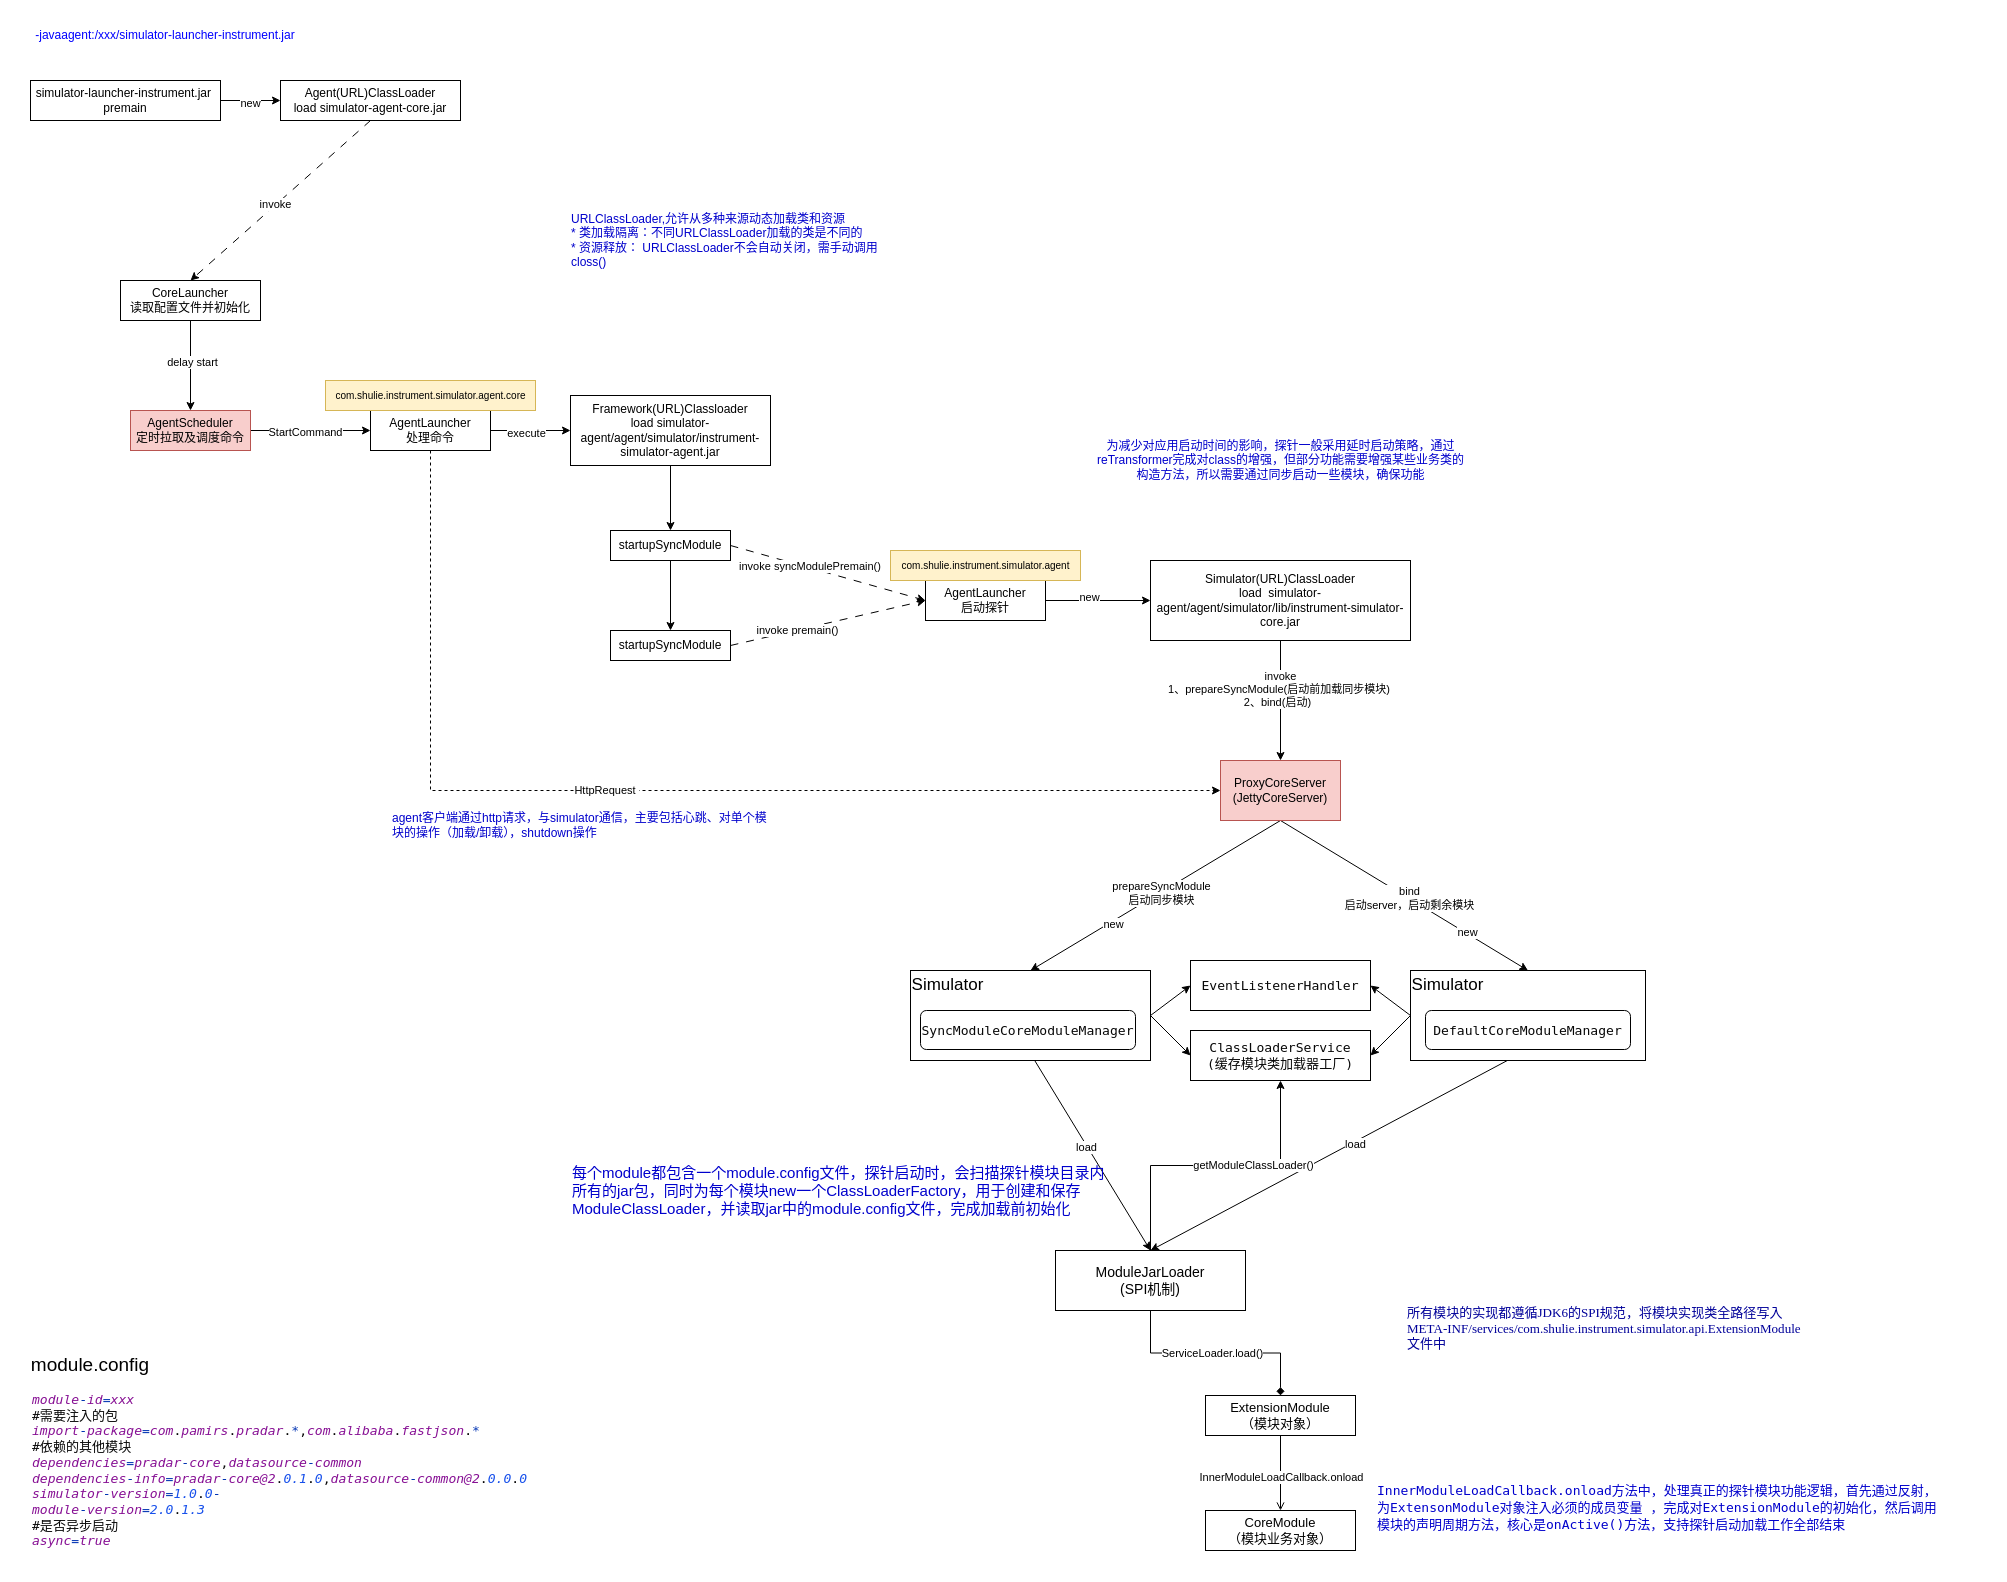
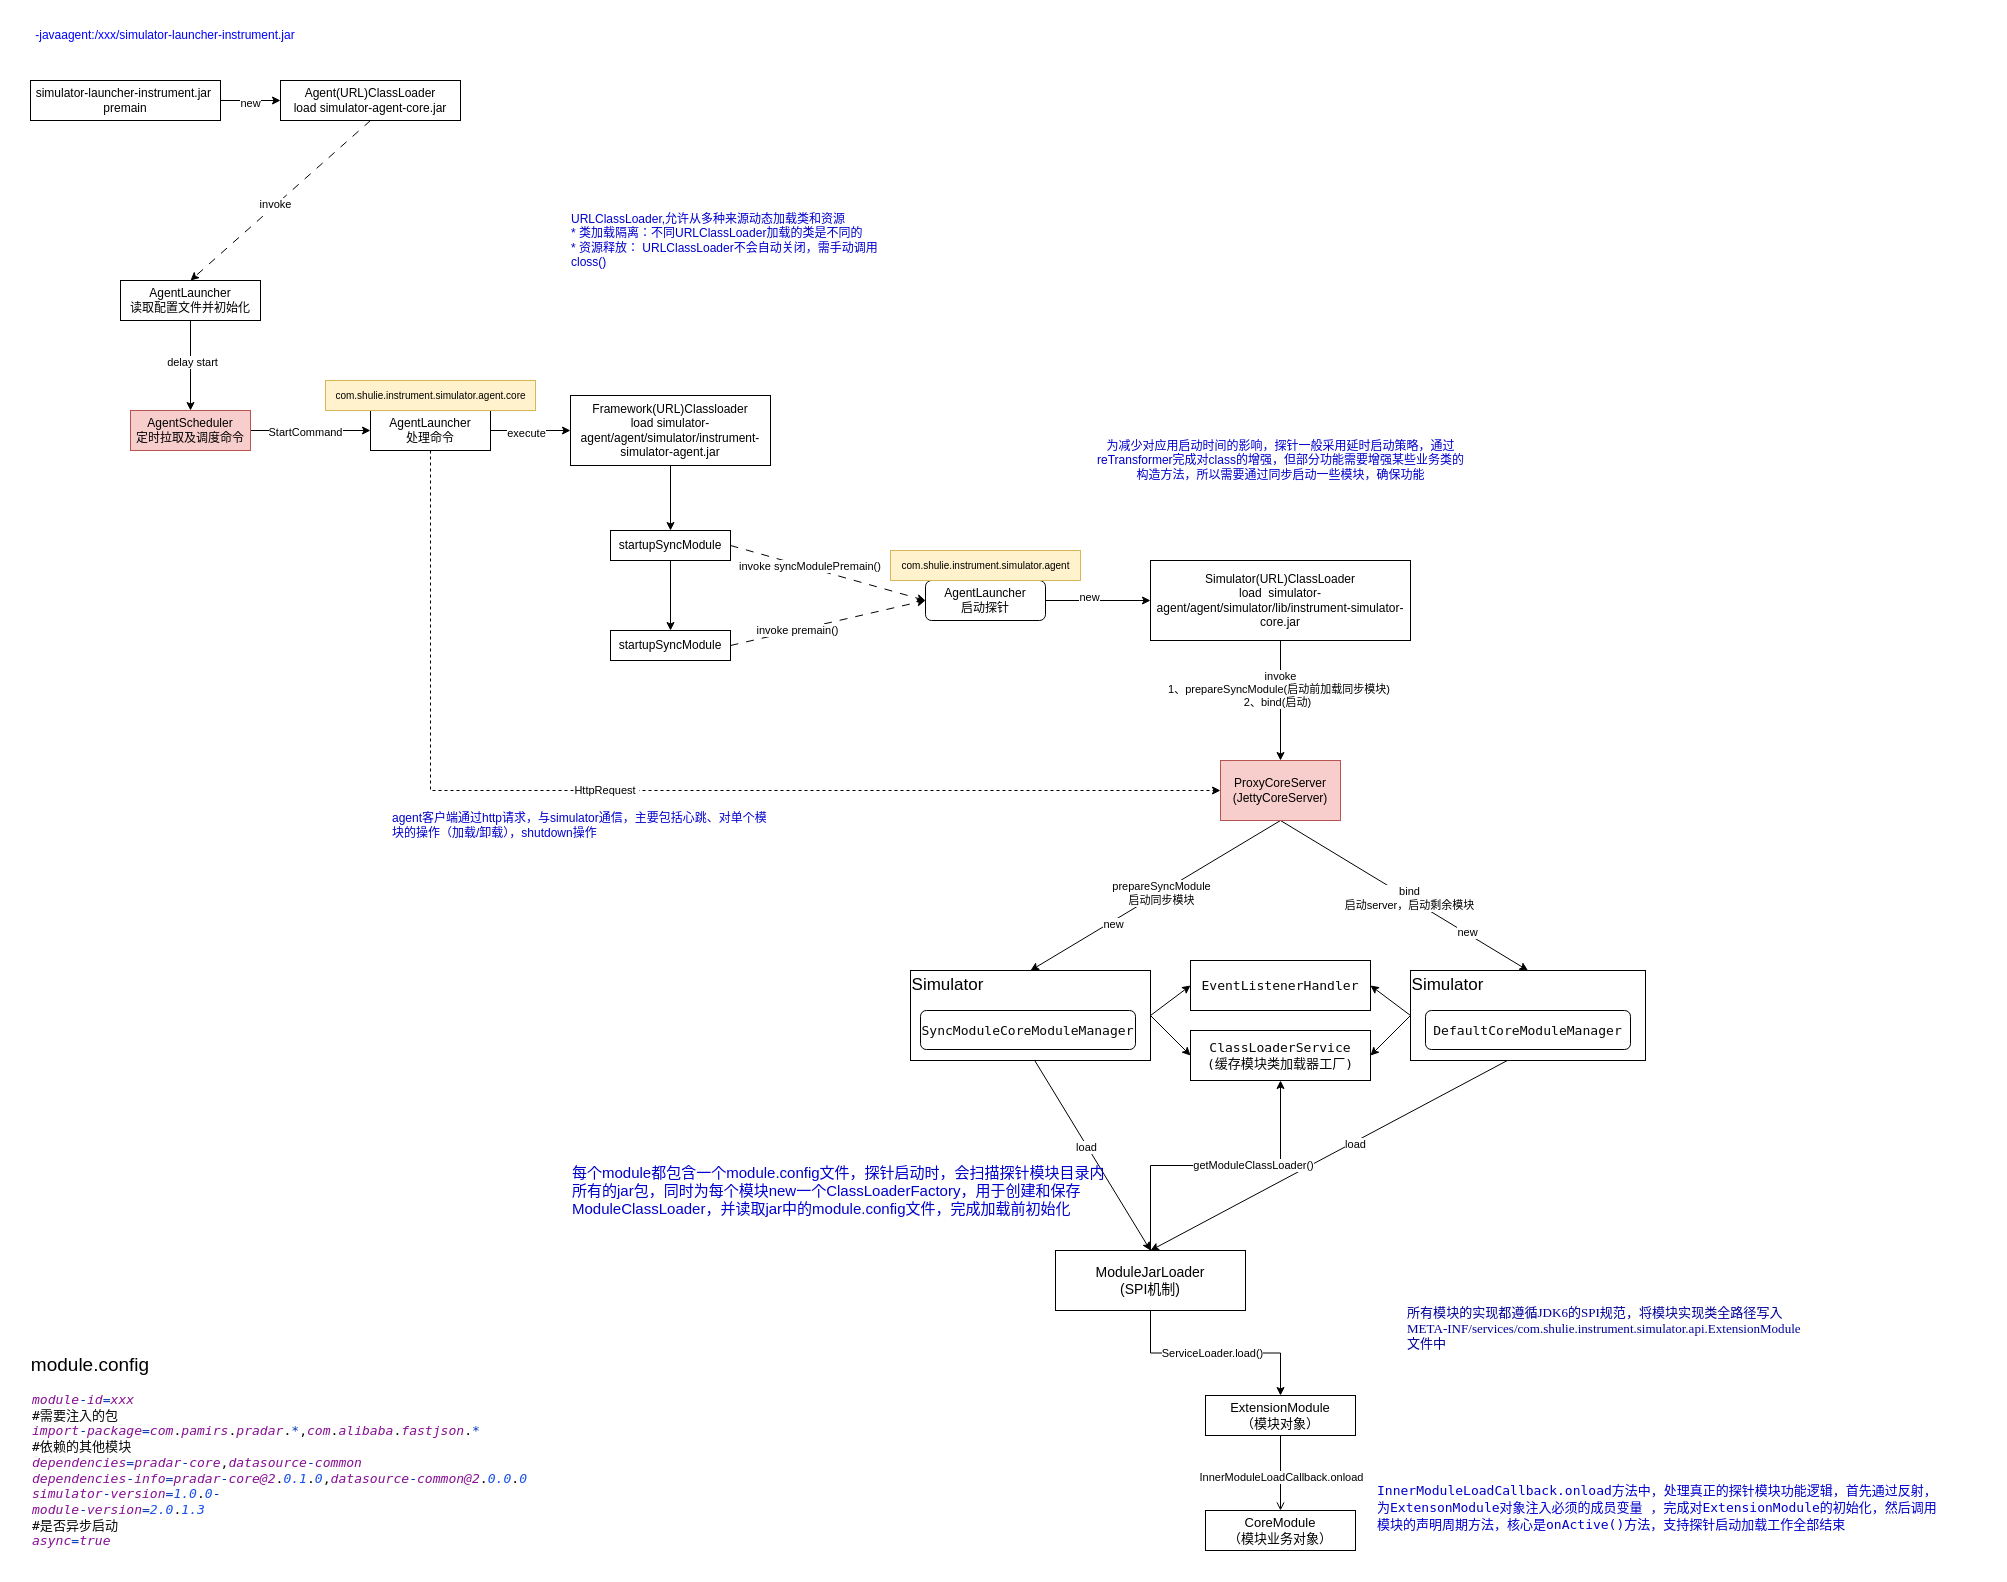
(191, 301) -> (191, 301)
(986, 601) -> (986, 601)
(1281, 1387) -> (1281, 1387)
